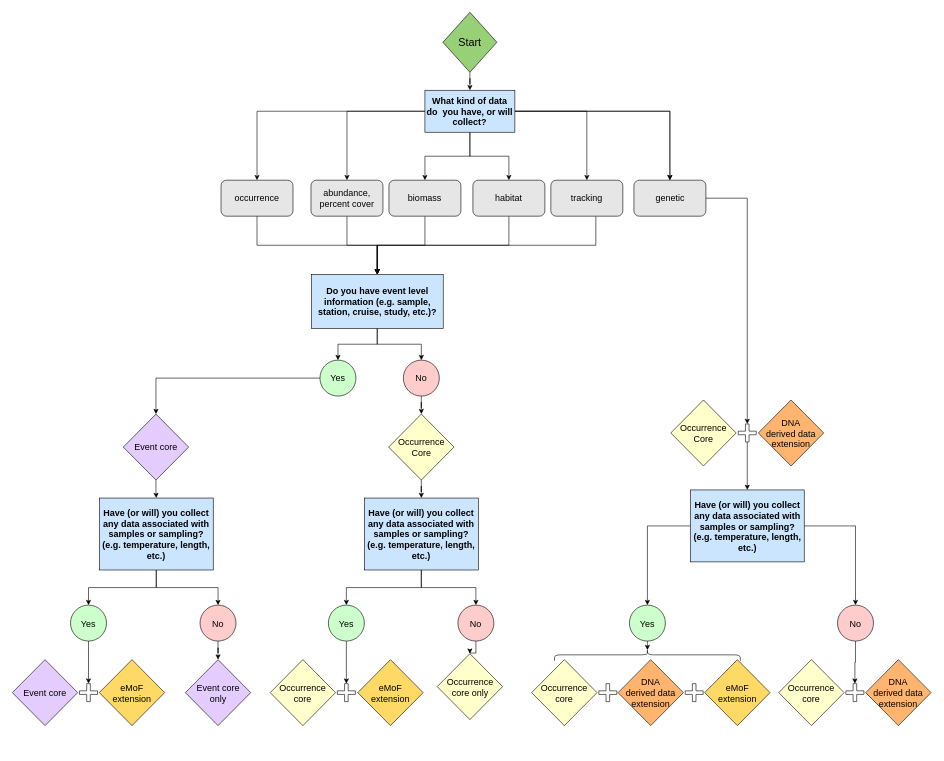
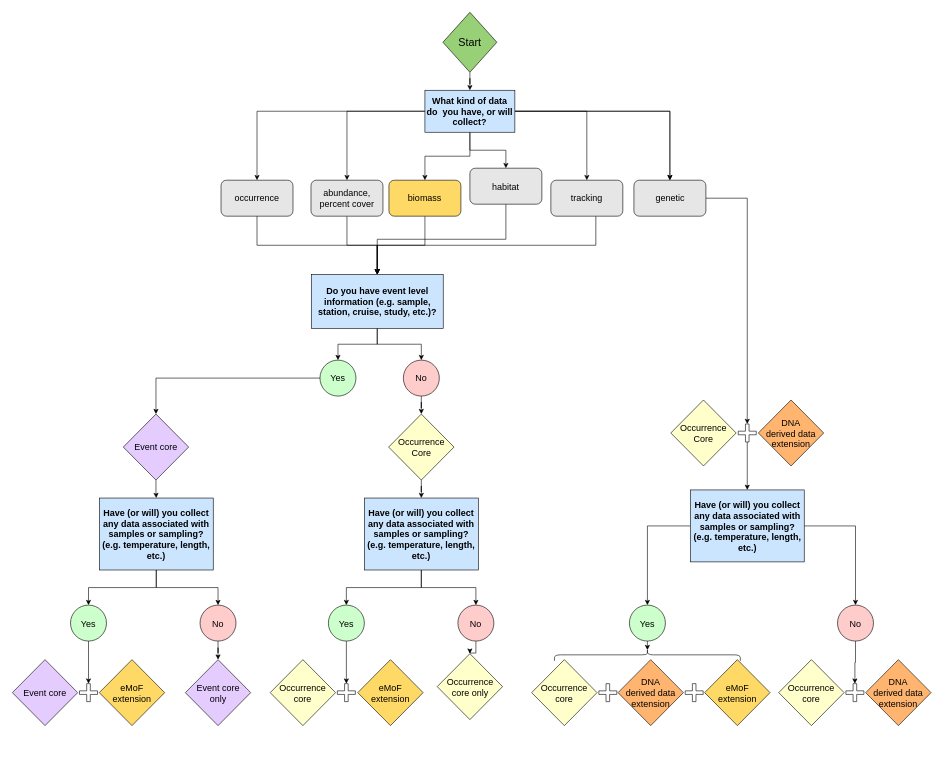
(425, 198) -> (425, 198)
(509, 198) -> (506, 186)
